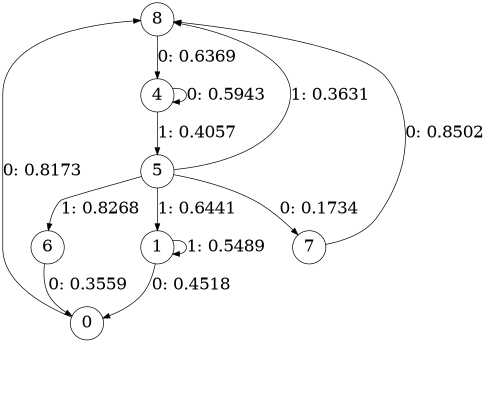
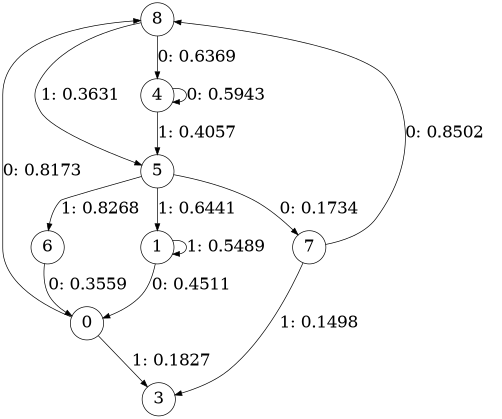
(290, 100) -> (36, 91)
(199, 285) -> (199, 285)
none -> (159, 399)
